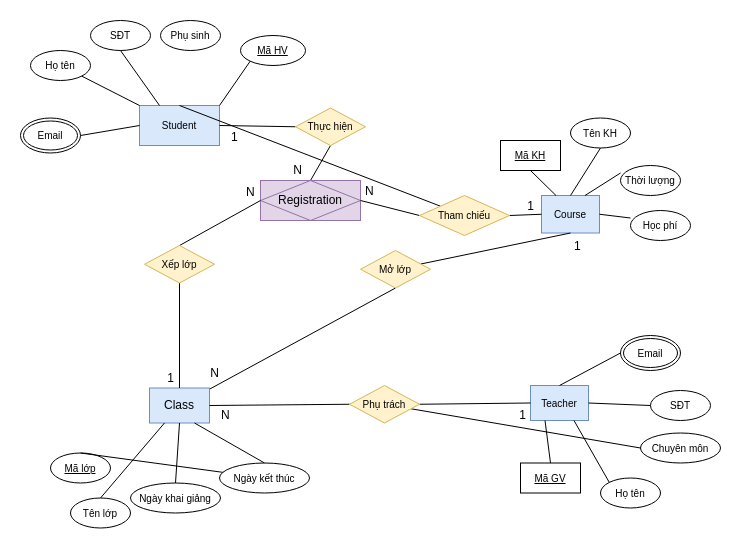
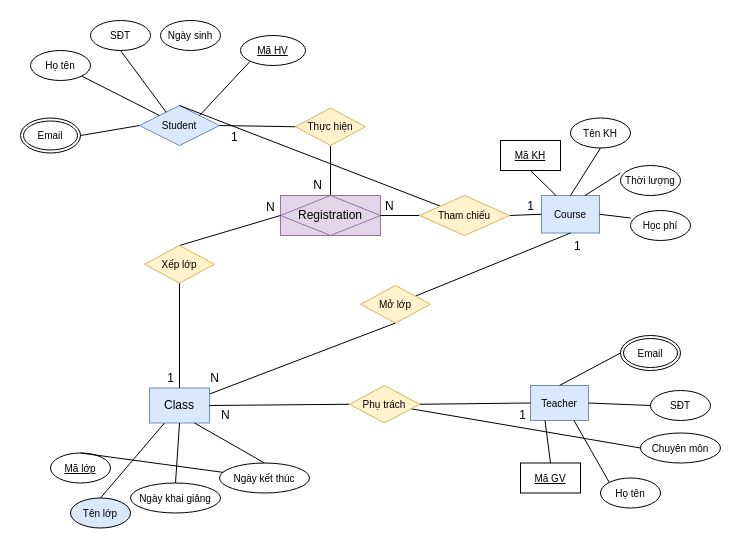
(191, 36) -> (191, 36)
(180, 126) -> (180, 126)
(311, 201) -> (331, 216)
(396, 269) -> (396, 304)
(101, 513) -> (101, 513)
